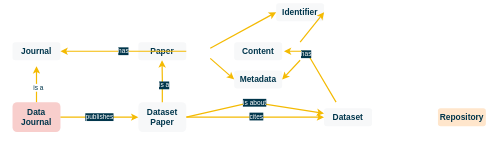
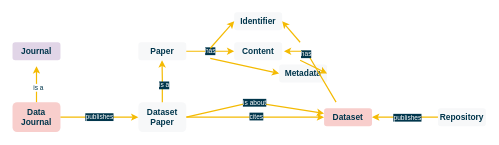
(300, 12) -> (258, 21)
(36, 51) -> (36, 51)
(126, 51) -> (207, 51)
(258, 80) -> (303, 74)
(348, 117) -> (348, 117)
none -> (408, 117)
(462, 117) -> (462, 117)
